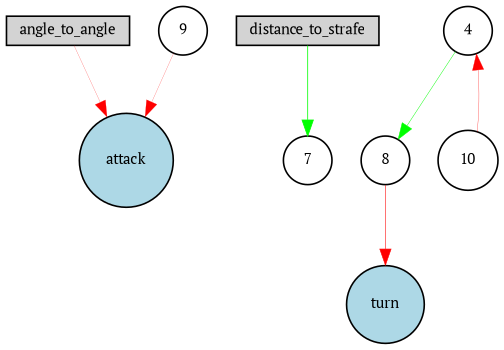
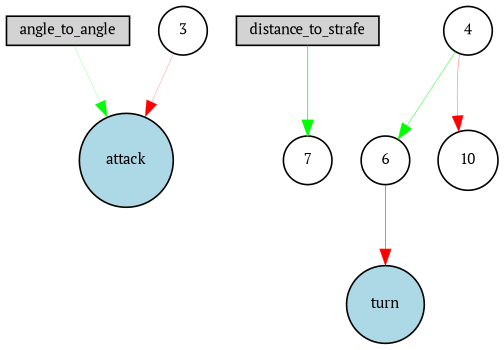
(183, 31) -> (183, 31)
(87, 74) -> (87, 74)
(479, 101) -> (457, 85)
(385, 160) -> (385, 160)
